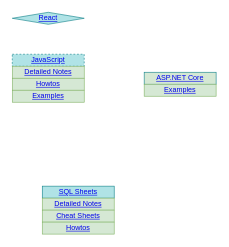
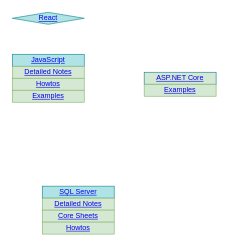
(48, 60) -> (48, 60)
(78, 192) -> (78, 192)
(78, 216) -> (78, 216)
